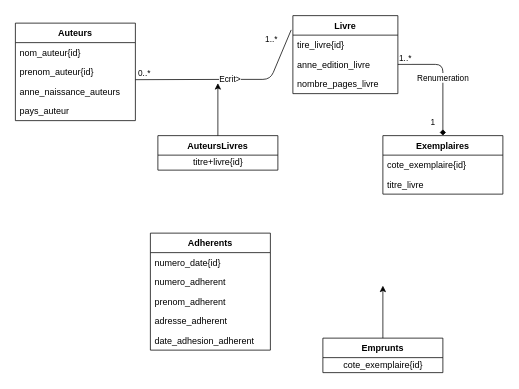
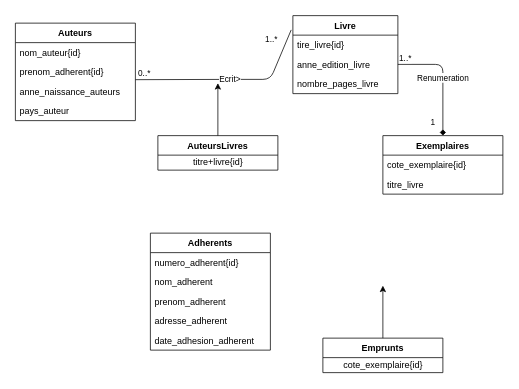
(61, 72) -> (66, 72)
(191, 263) -> (201, 263)
(192, 282) -> (185, 282)
